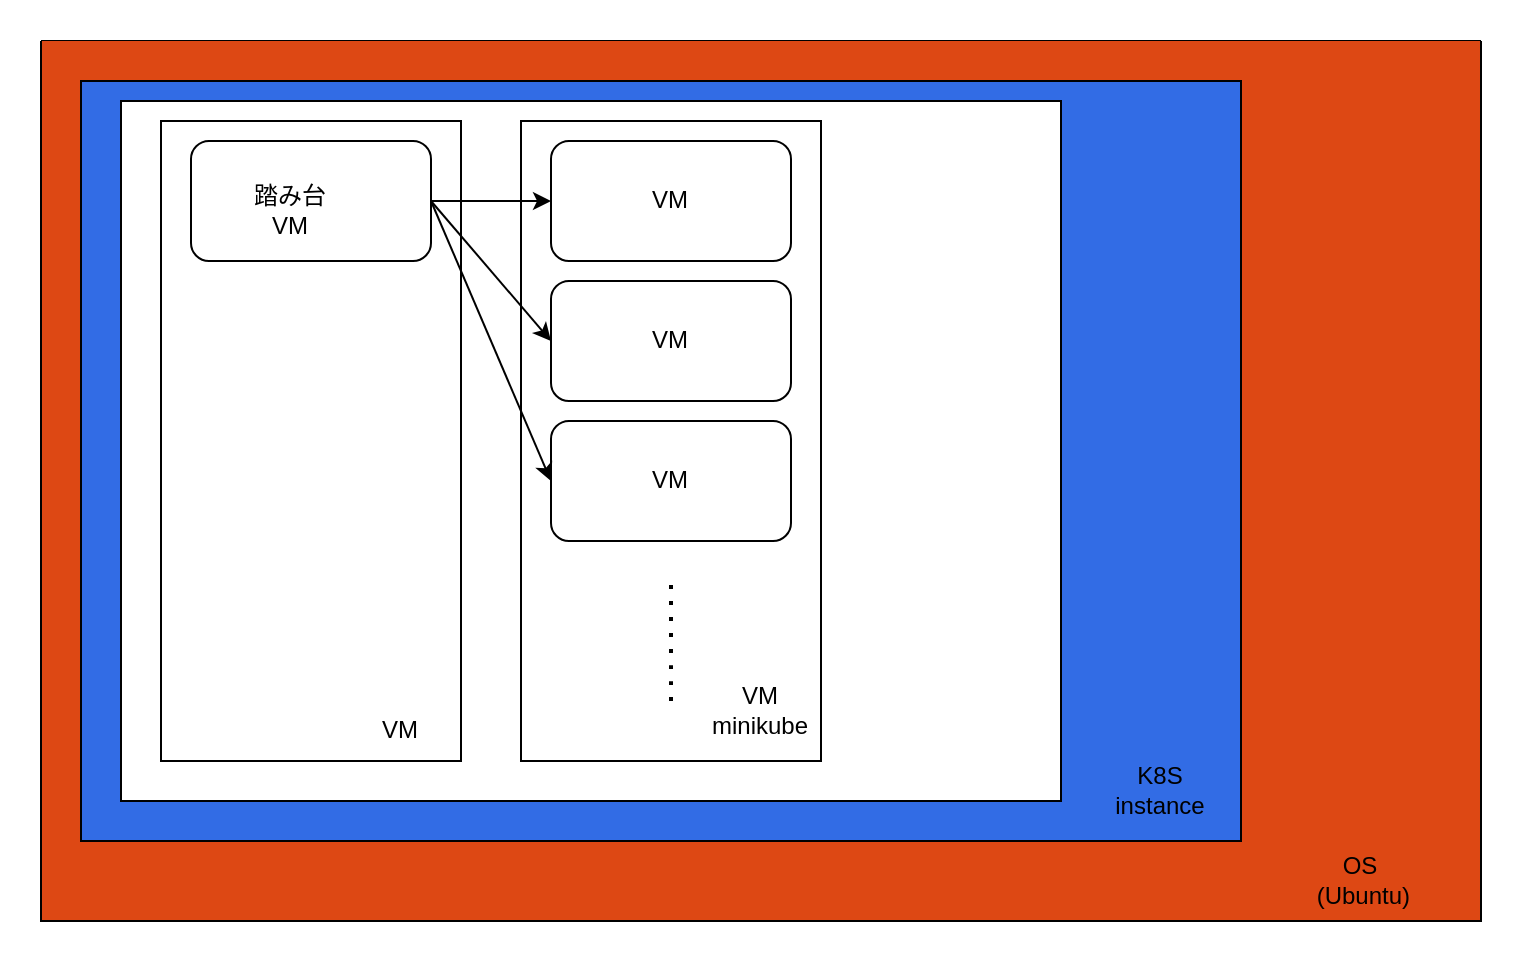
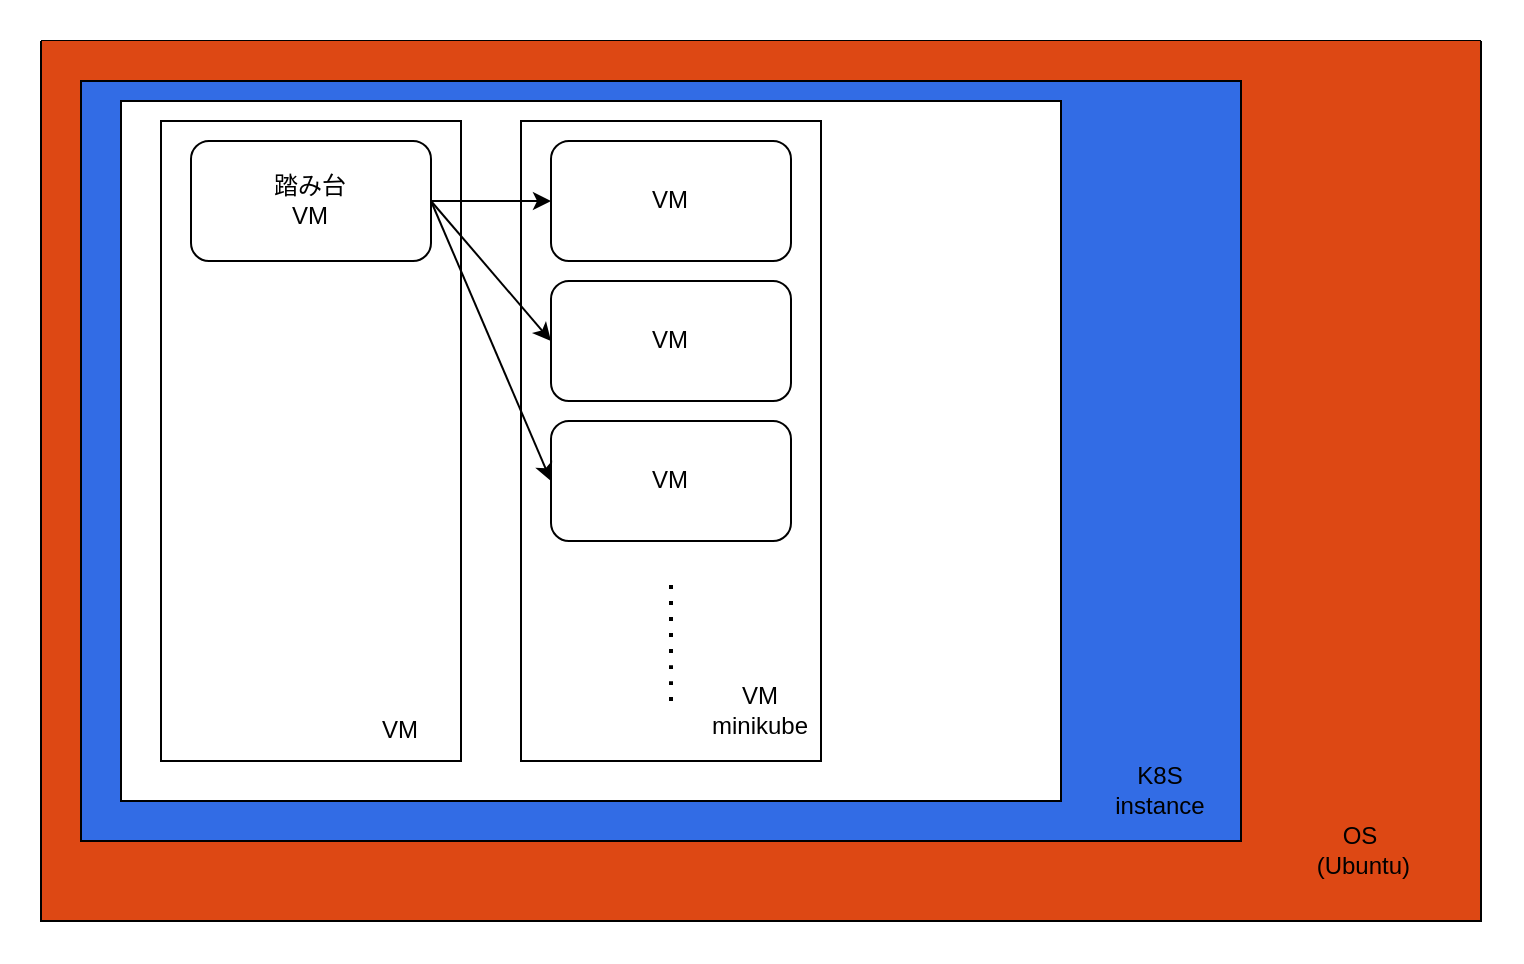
(291, 211) -> (311, 201)
(1361, 881) -> (1361, 851)
